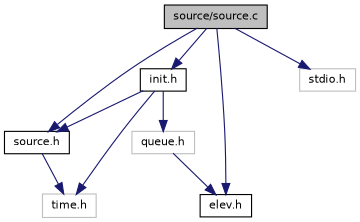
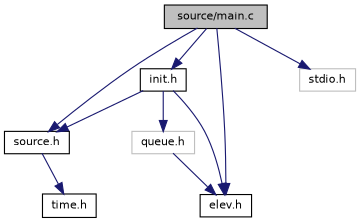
(216, 17) -> (216, 17)
(117, 137) -> (205, 133)
(69, 206) -> (69, 206)
